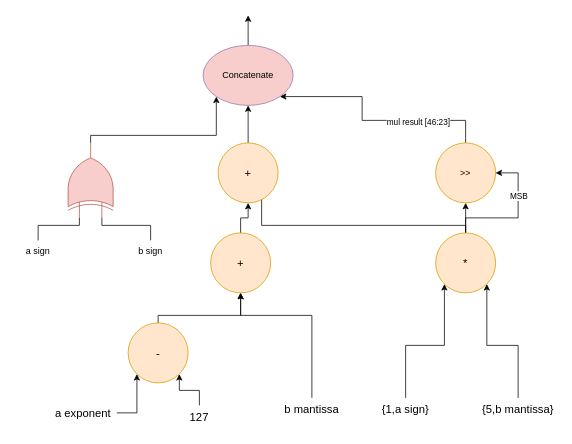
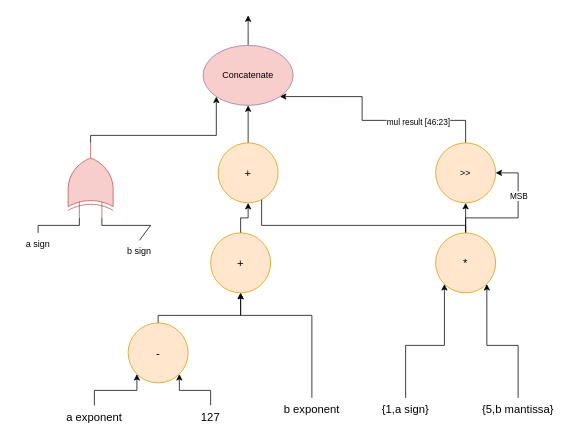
(38, 252) -> (38, 244)
(150, 252) -> (139, 252)
(312, 409) -> (312, 409)
(83, 413) -> (94, 417)
(199, 417) -> (210, 417)
